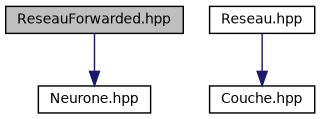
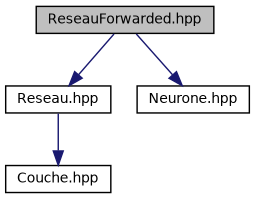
none -> (96, 54)
